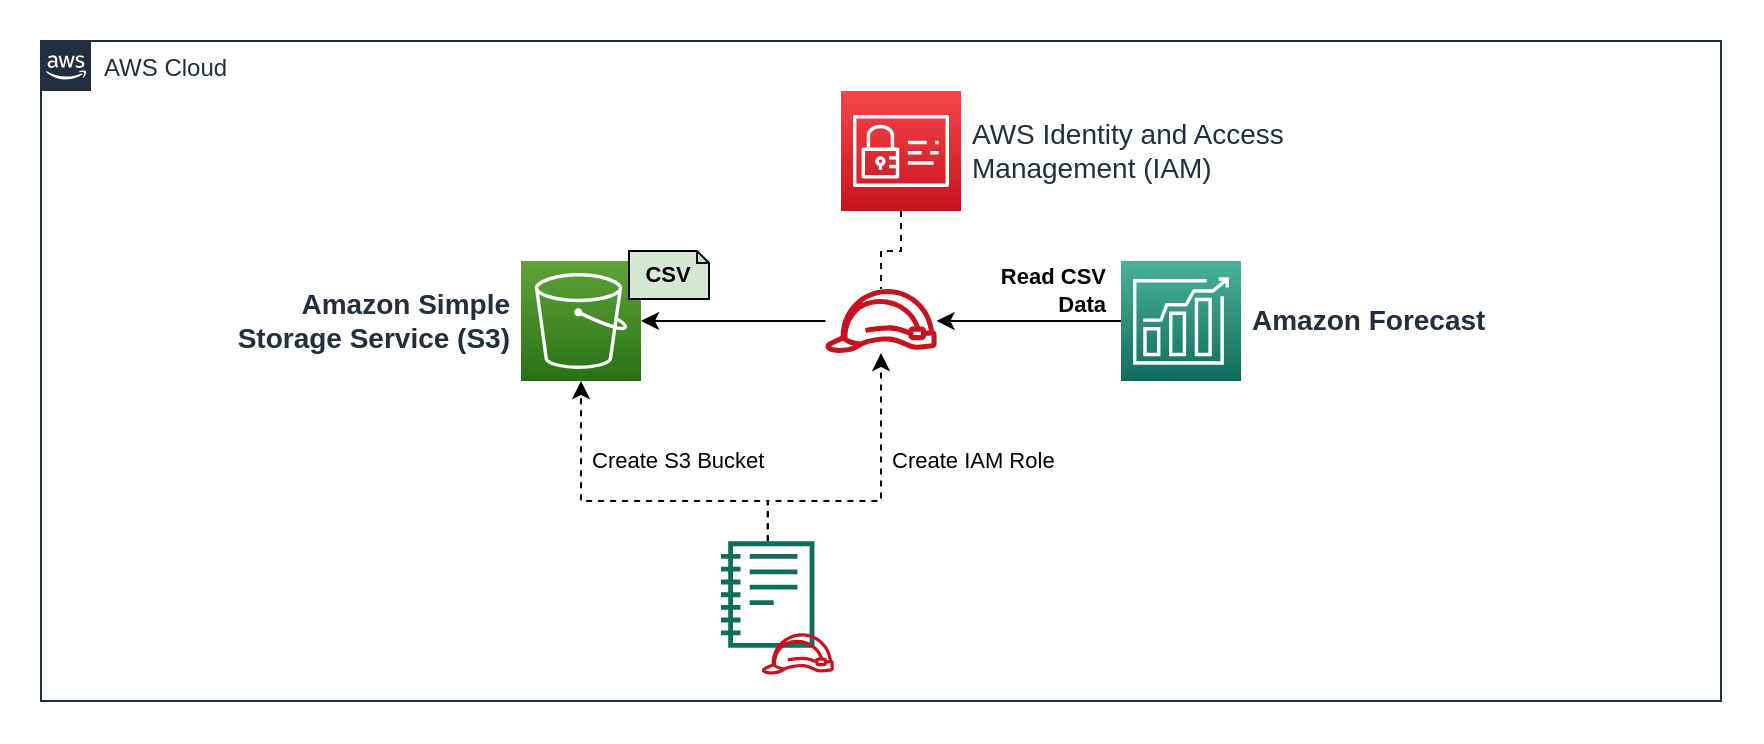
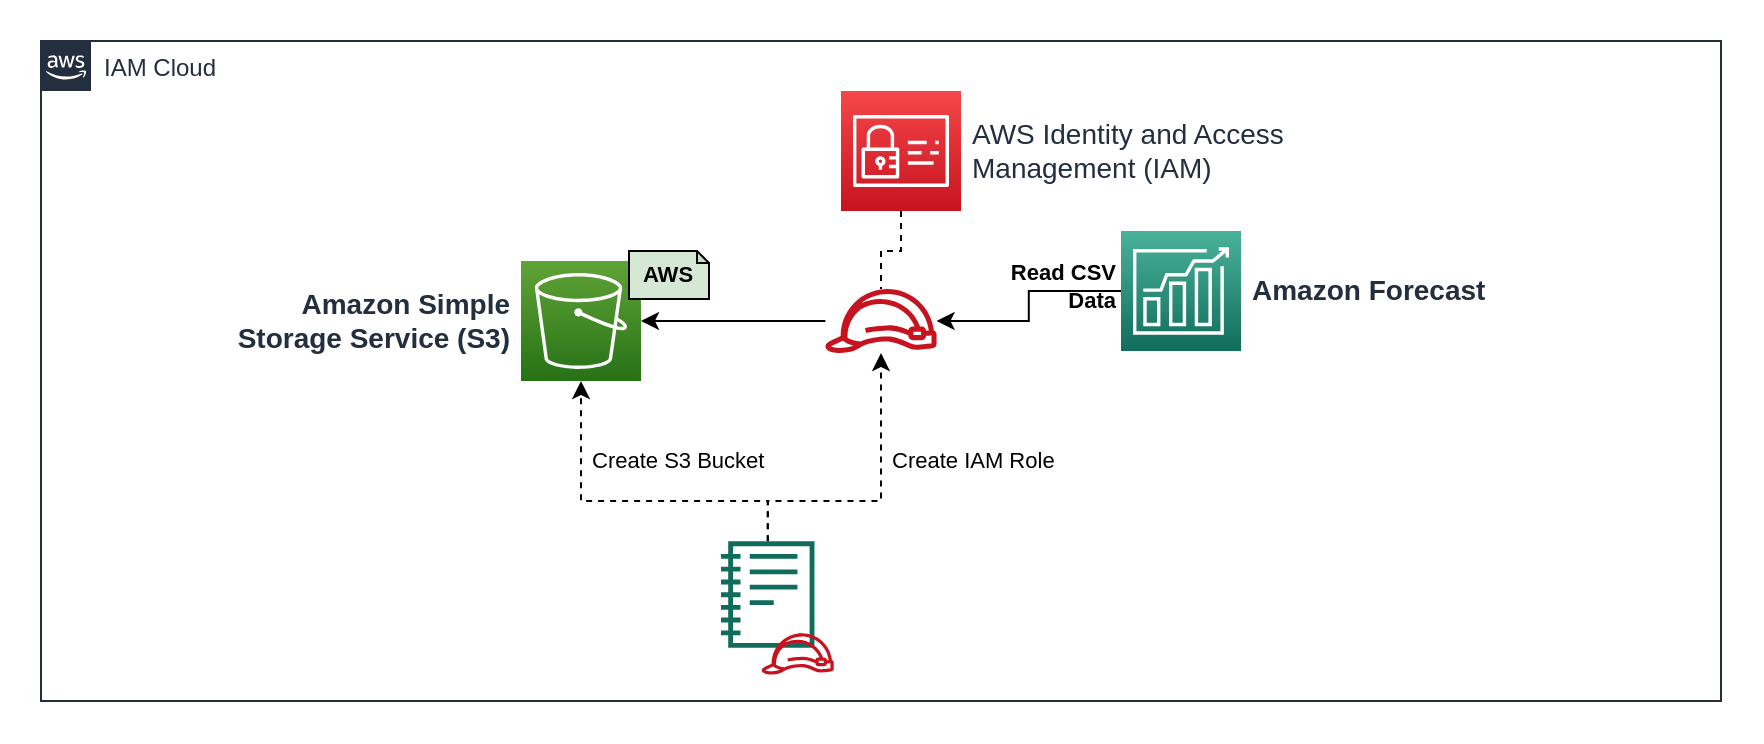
(159, 69) -> (159, 69)
(669, 275) -> (669, 275)
(1181, 321) -> (1181, 291)
